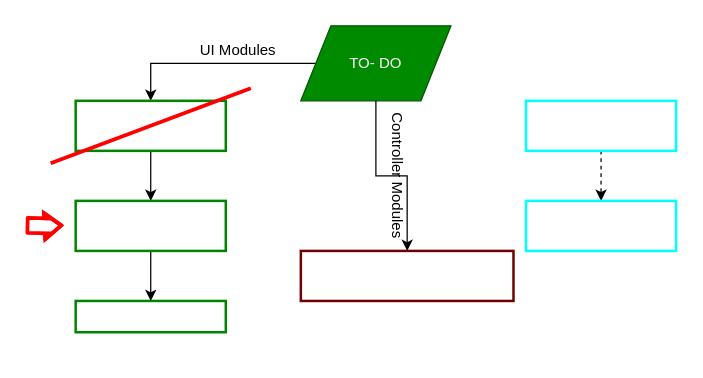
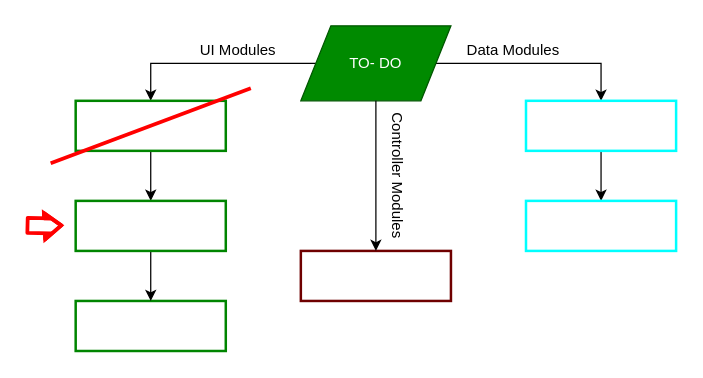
none -> (513, 51)
none -> (533, 63)
(601, 171) -> (601, 171)
(407, 276) -> (376, 276)
(151, 316) -> (151, 326)
